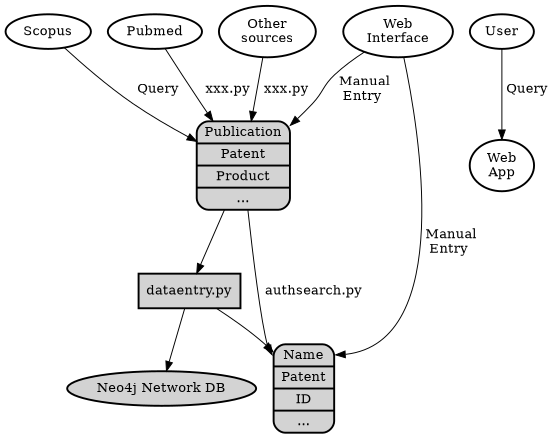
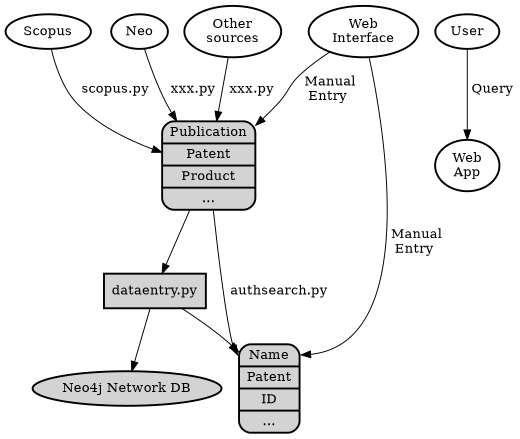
(155, 32) -> (140, 32)
(156, 89) -> (114, 89)
